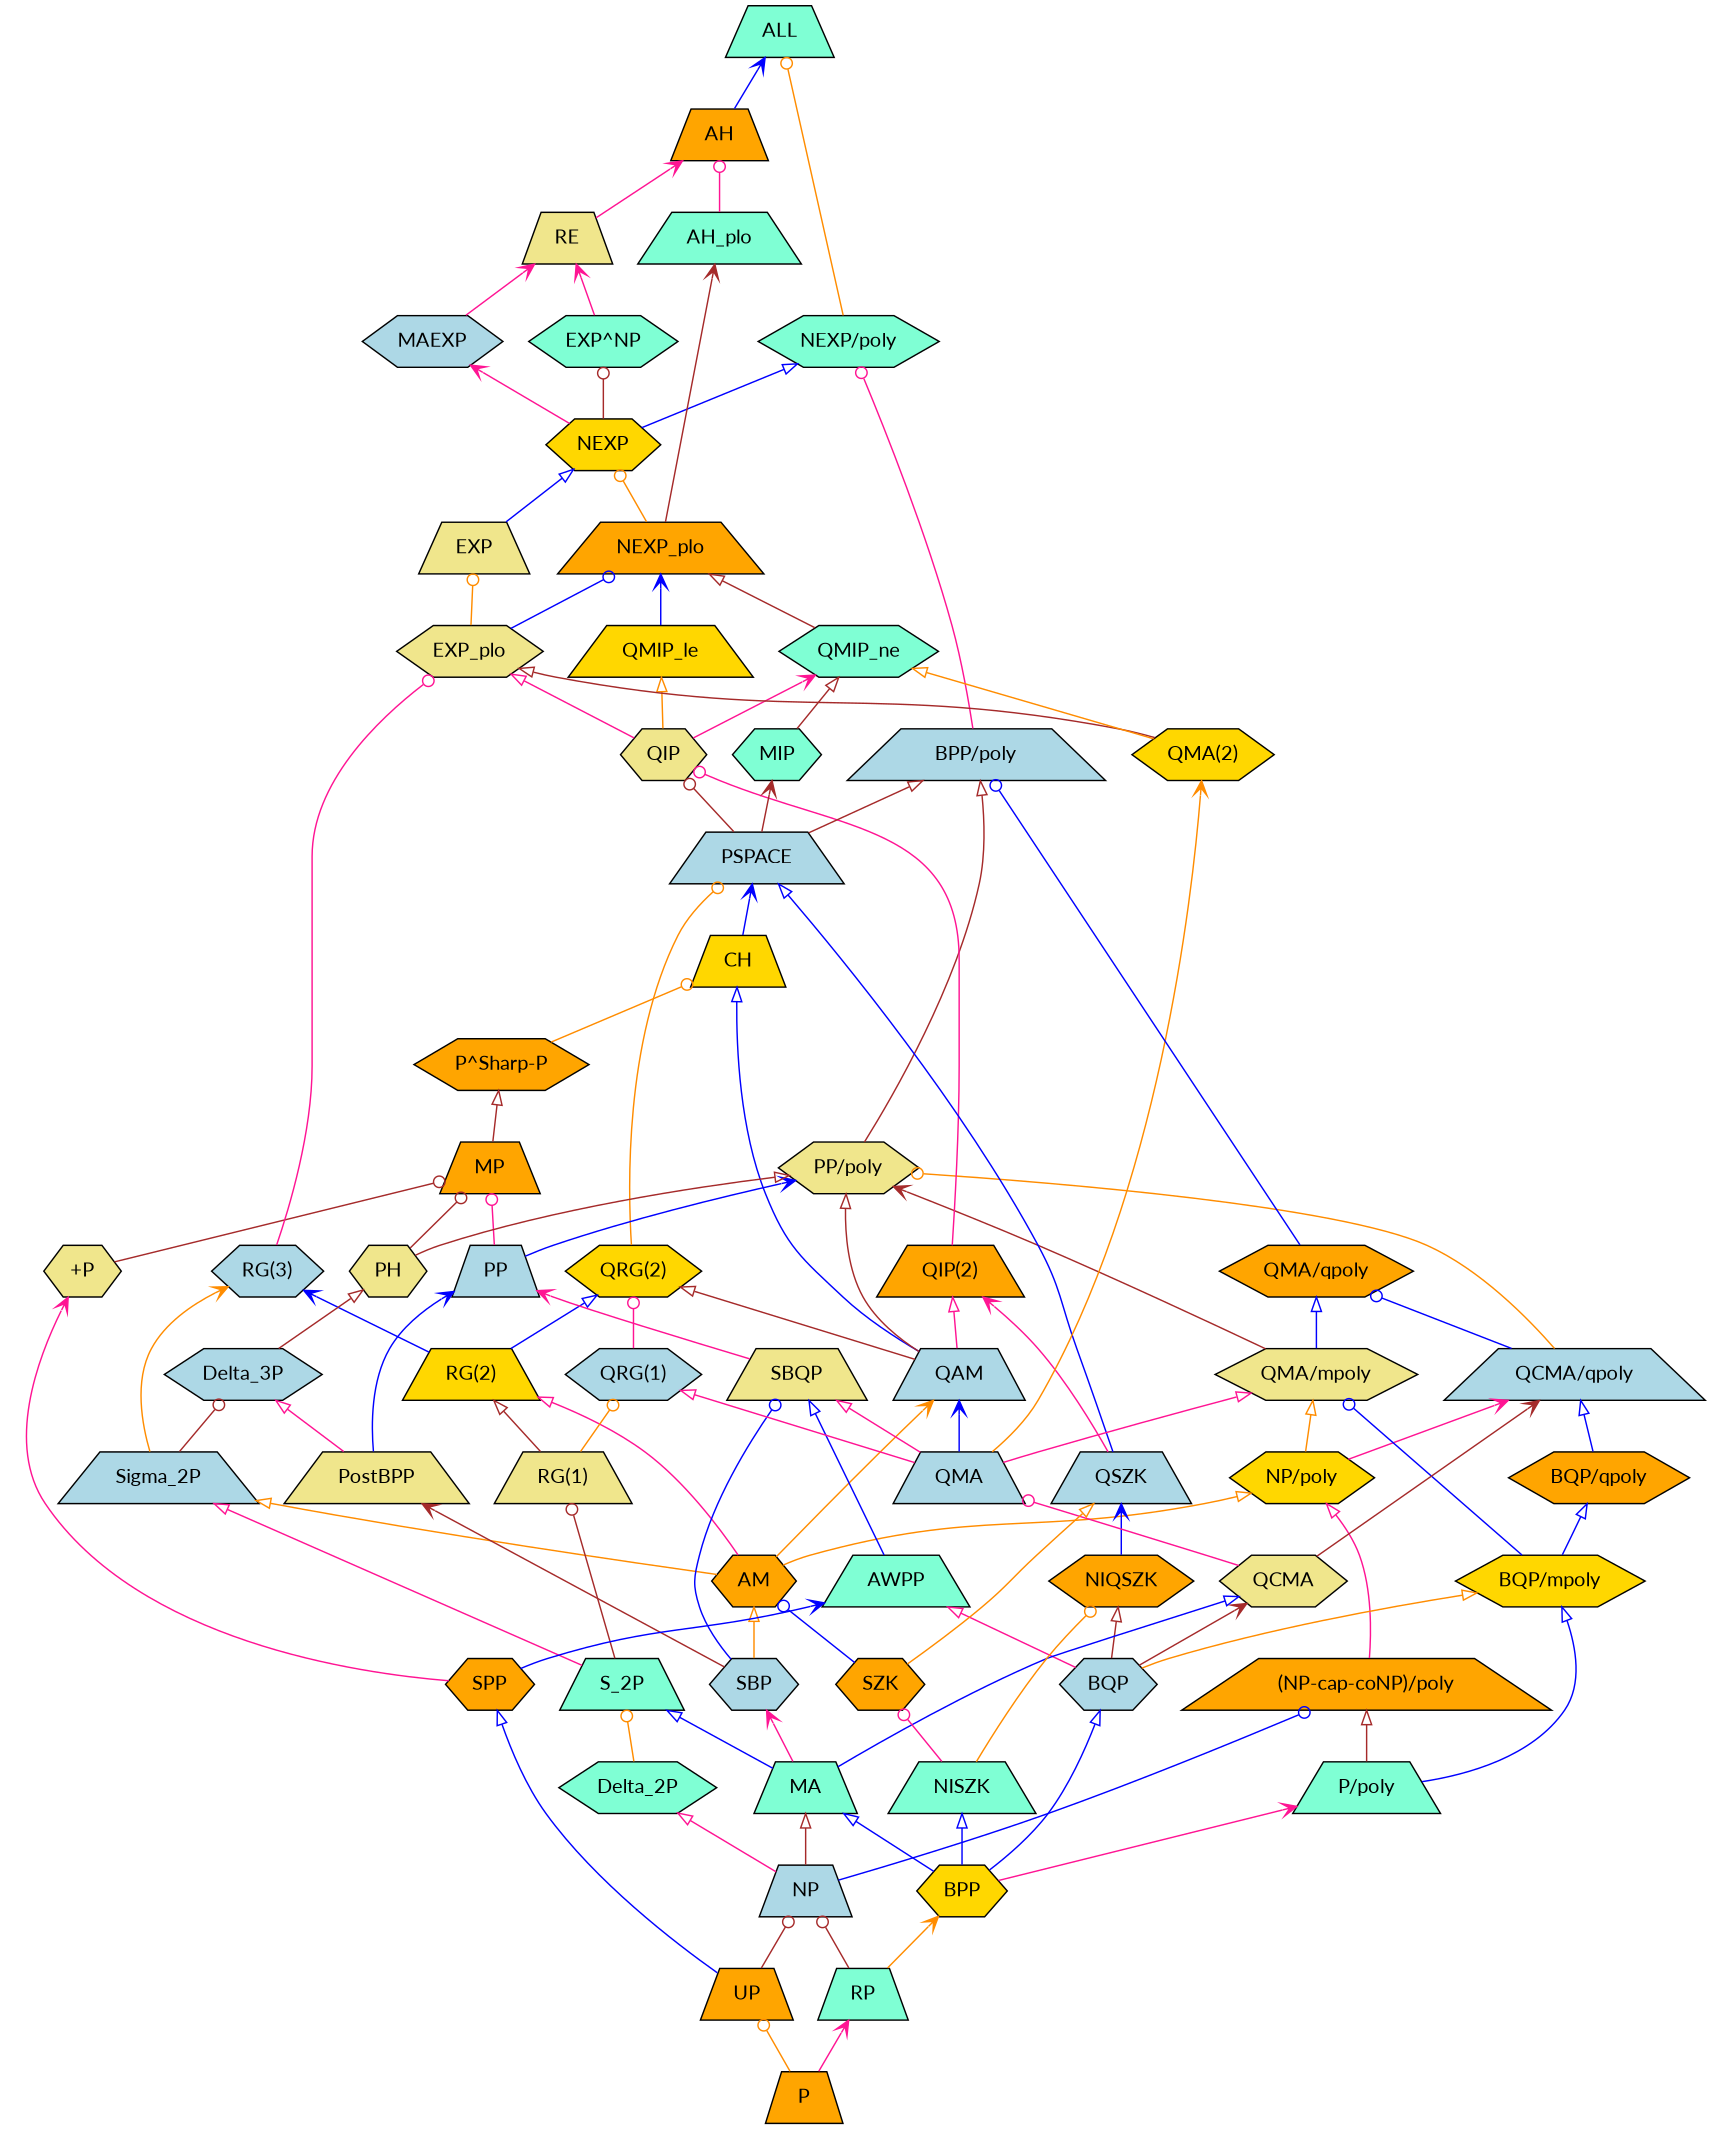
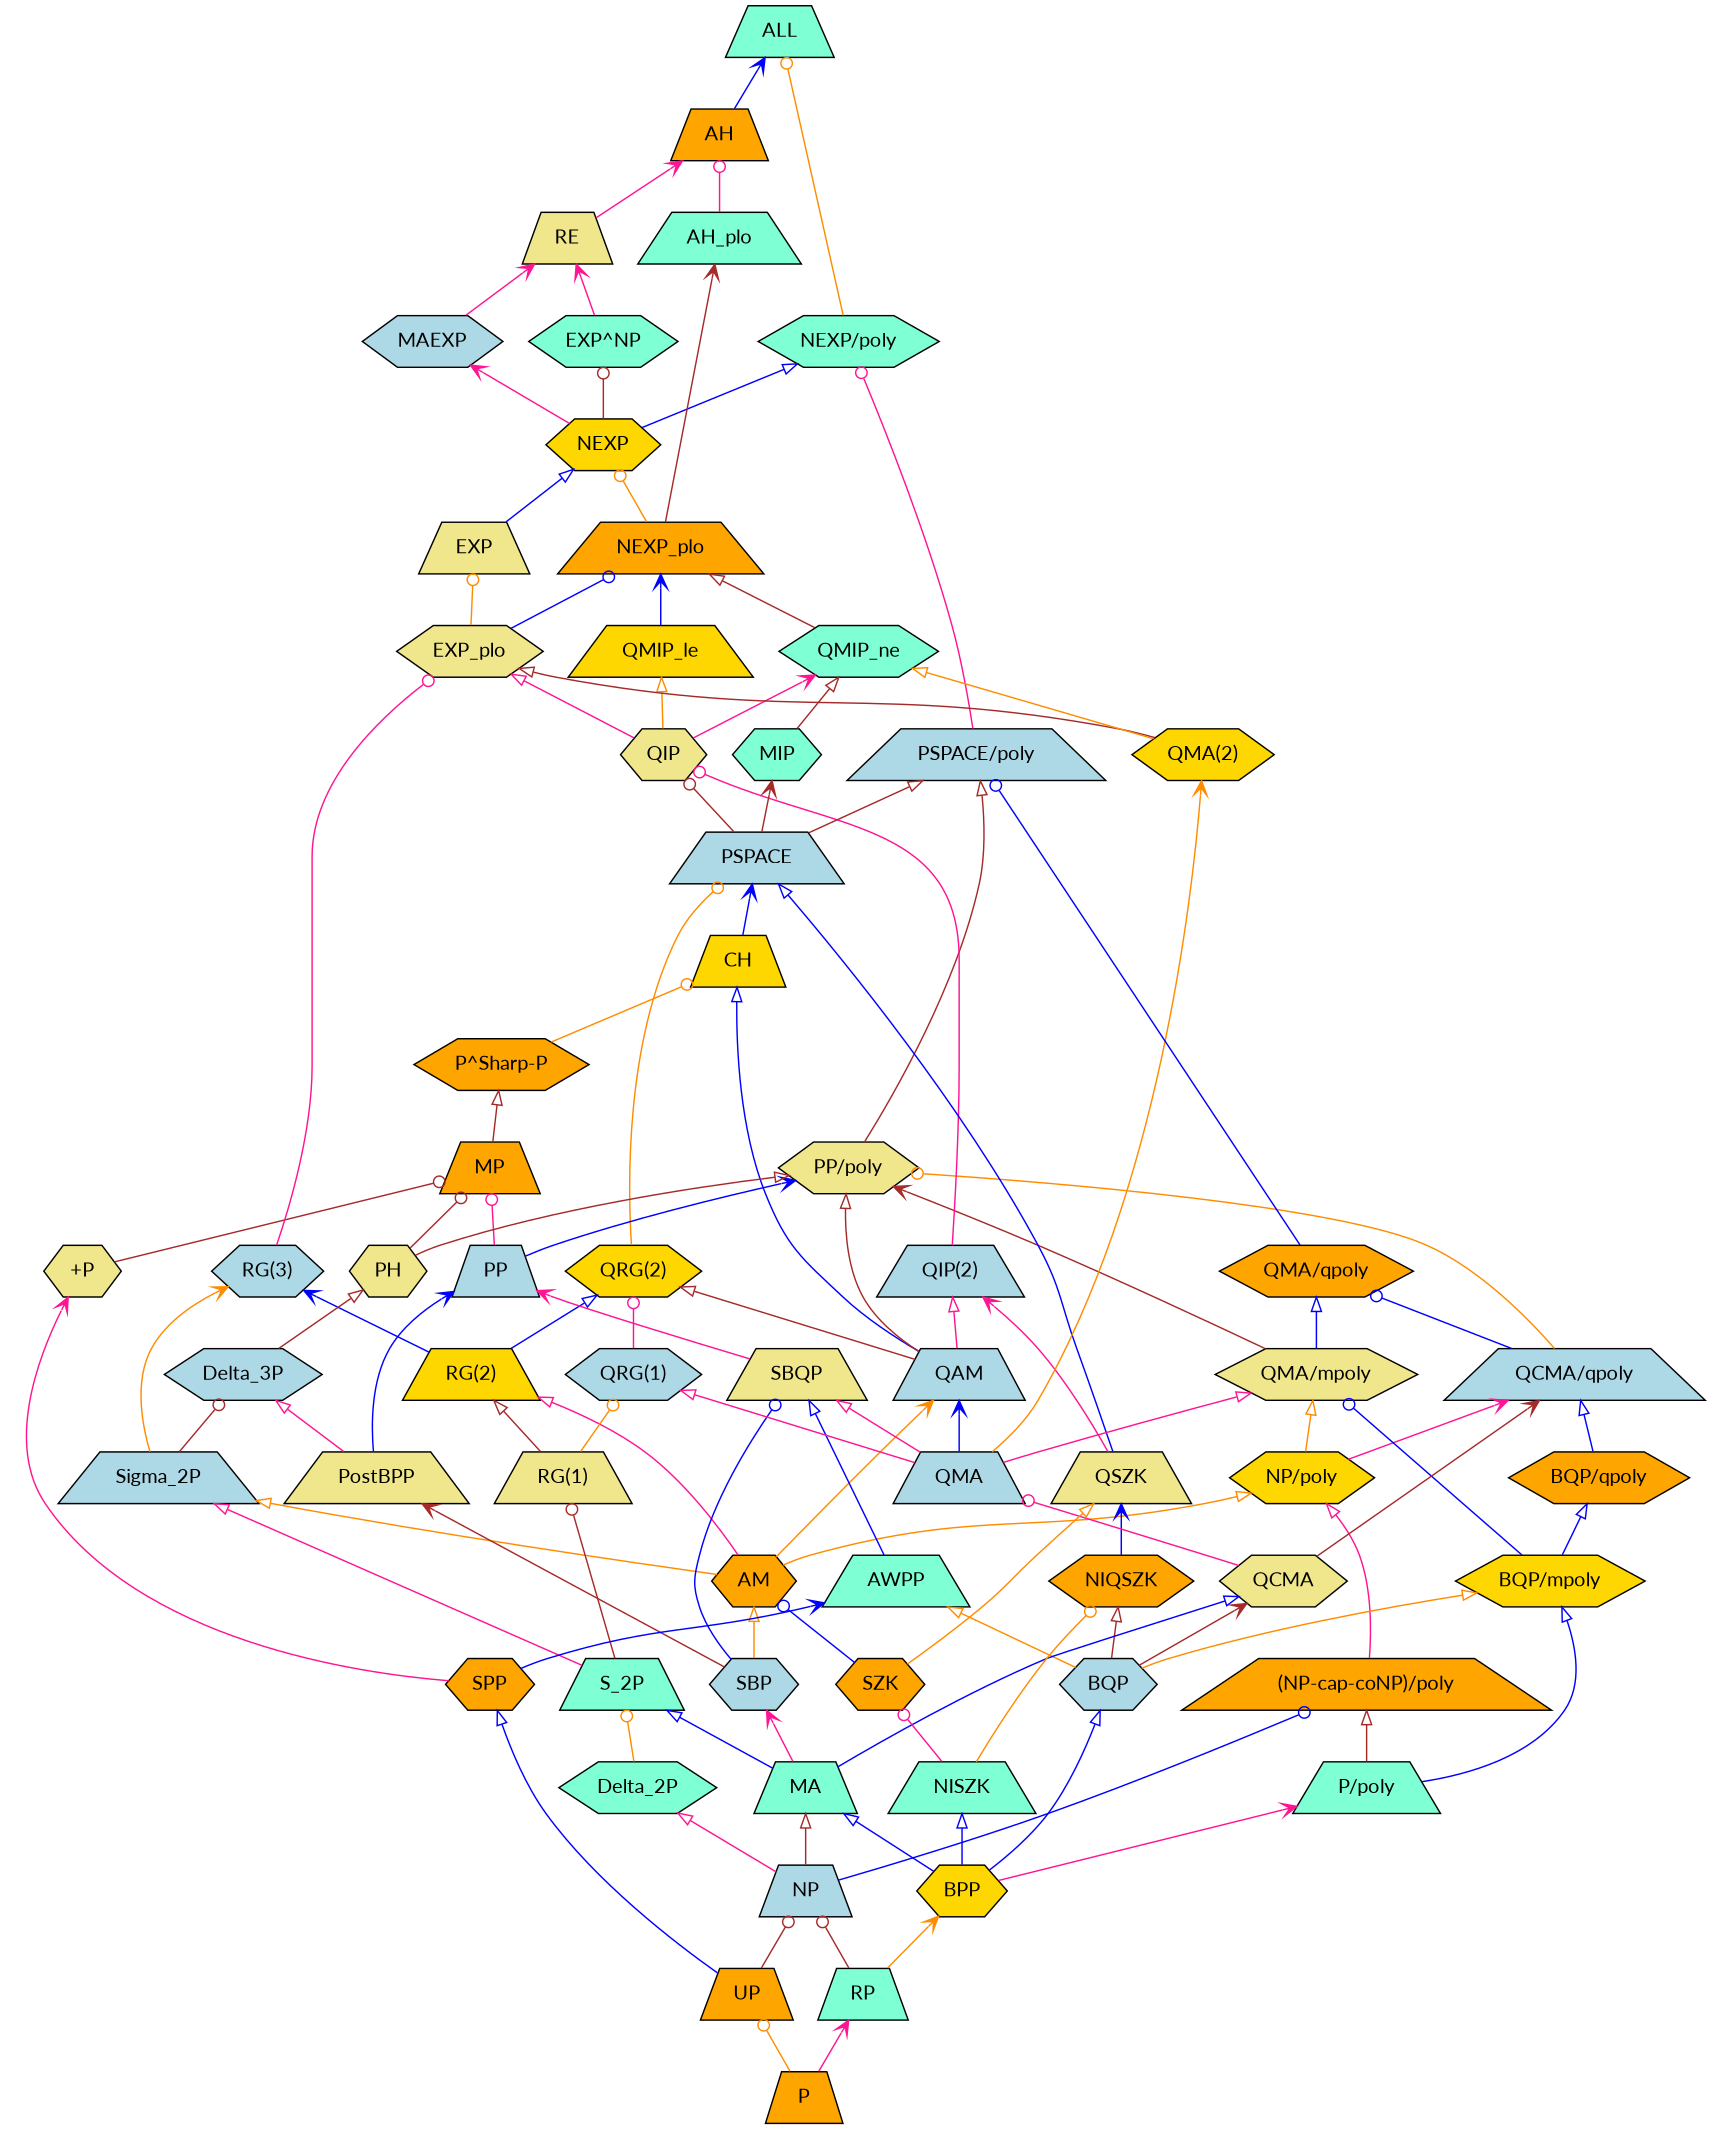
(976, 755) -> (976, 755)
(951, 1271) -> (951, 1271)
(1121, 1478) -> (1121, 1478)
(1018, 1640) -> (1018, 1640)
